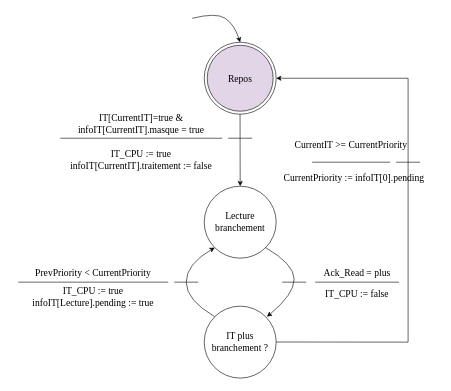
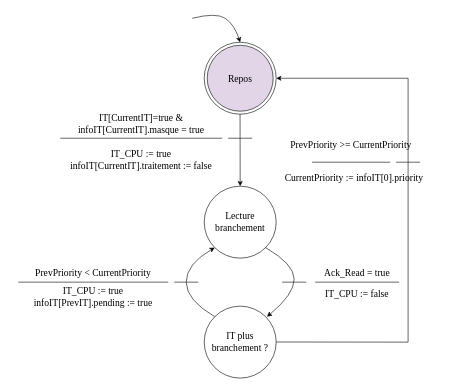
(351, 144) -> (351, 144)
(354, 177) -> (354, 177)
(357, 273) -> (357, 273)
(93, 297) -> (93, 297)
